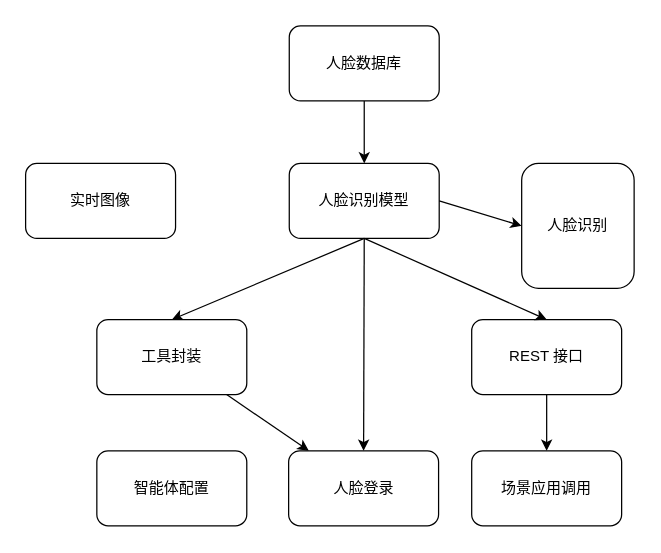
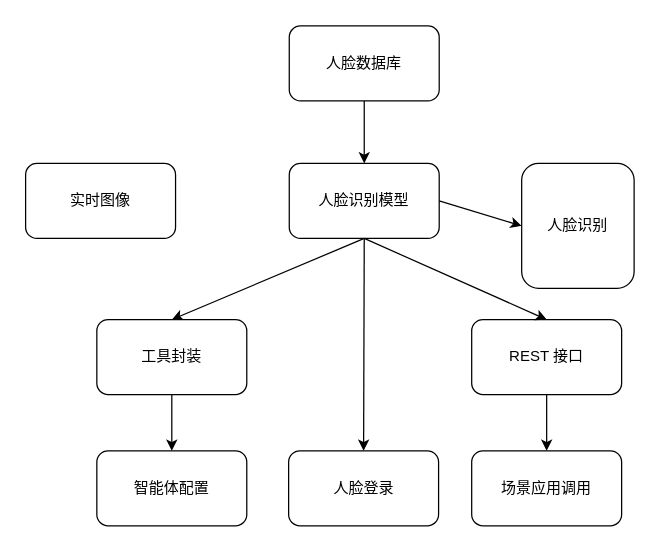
(264, 420) -> (172, 419)
